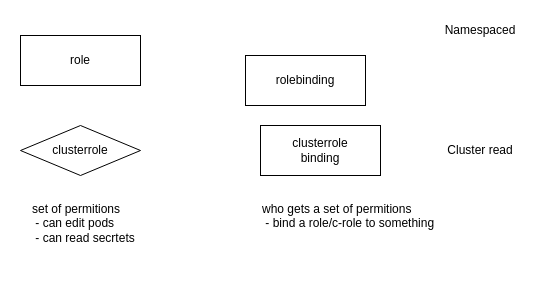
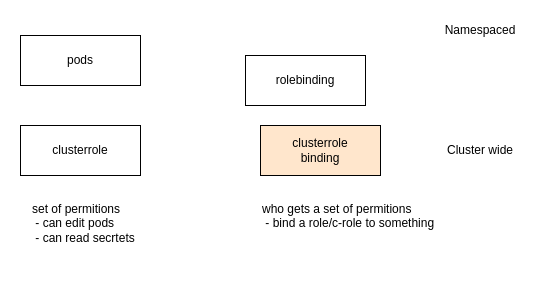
(81, 61) -> (81, 61)
(81, 151) -> (81, 151)
(321, 151) -> (321, 151)
(481, 151) -> (481, 151)
